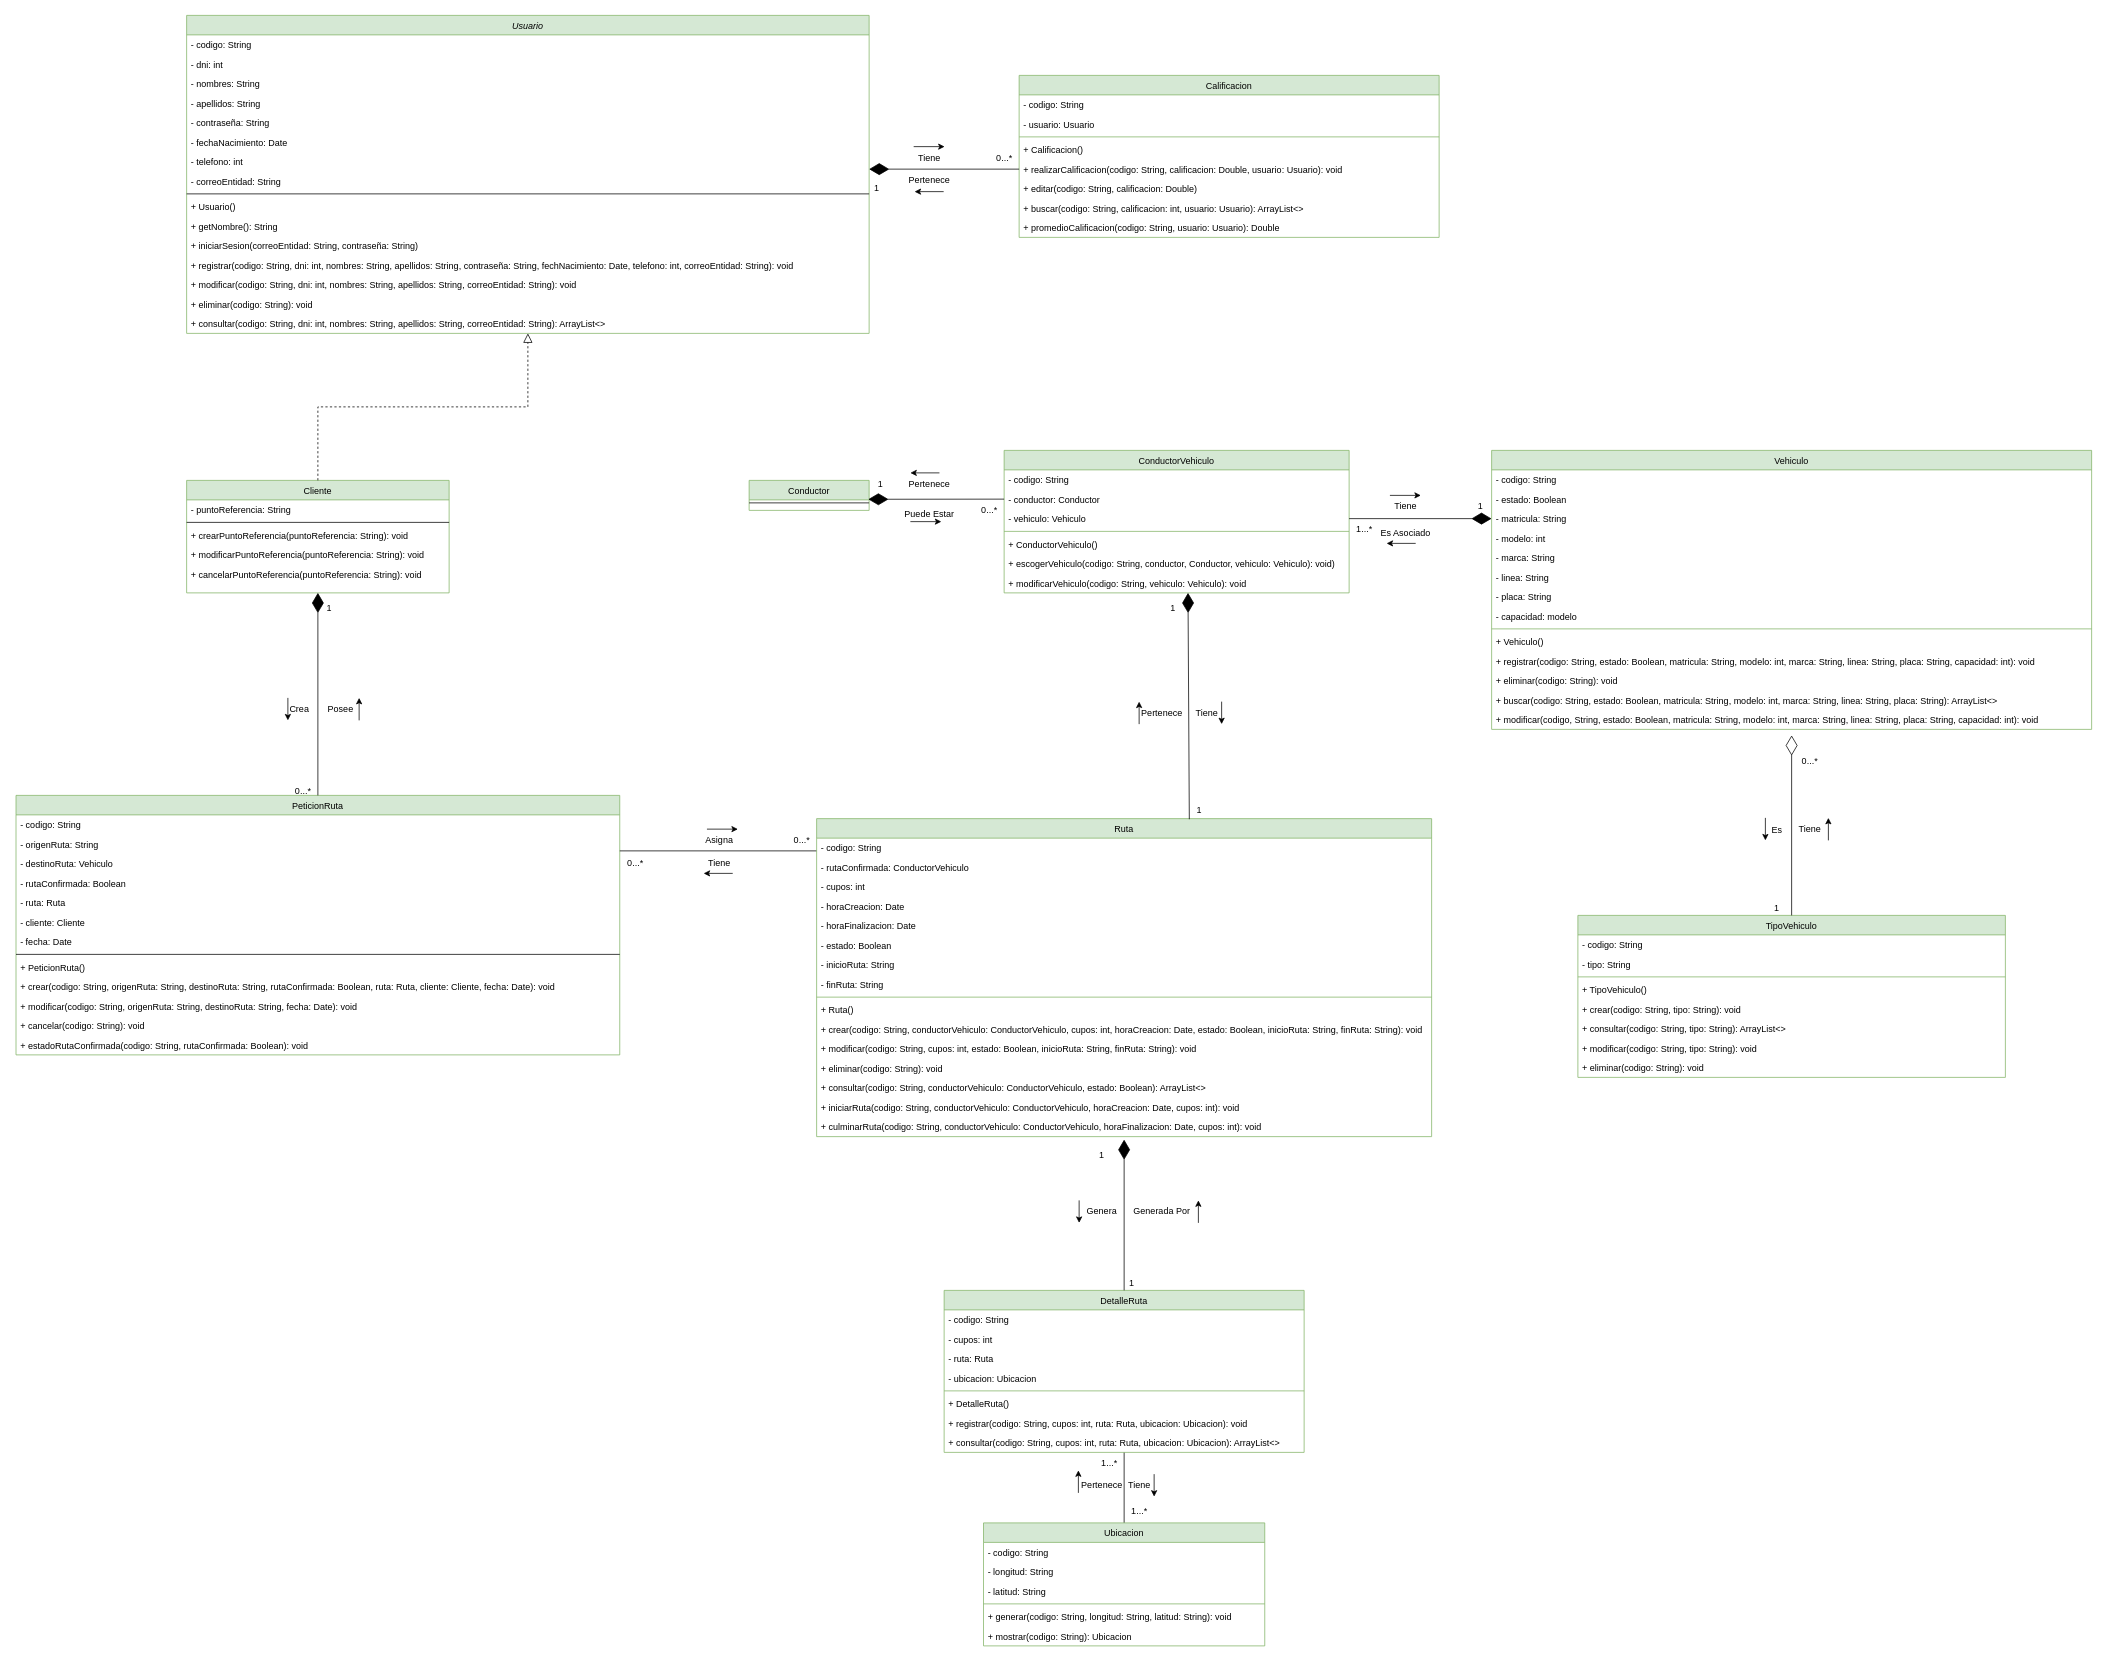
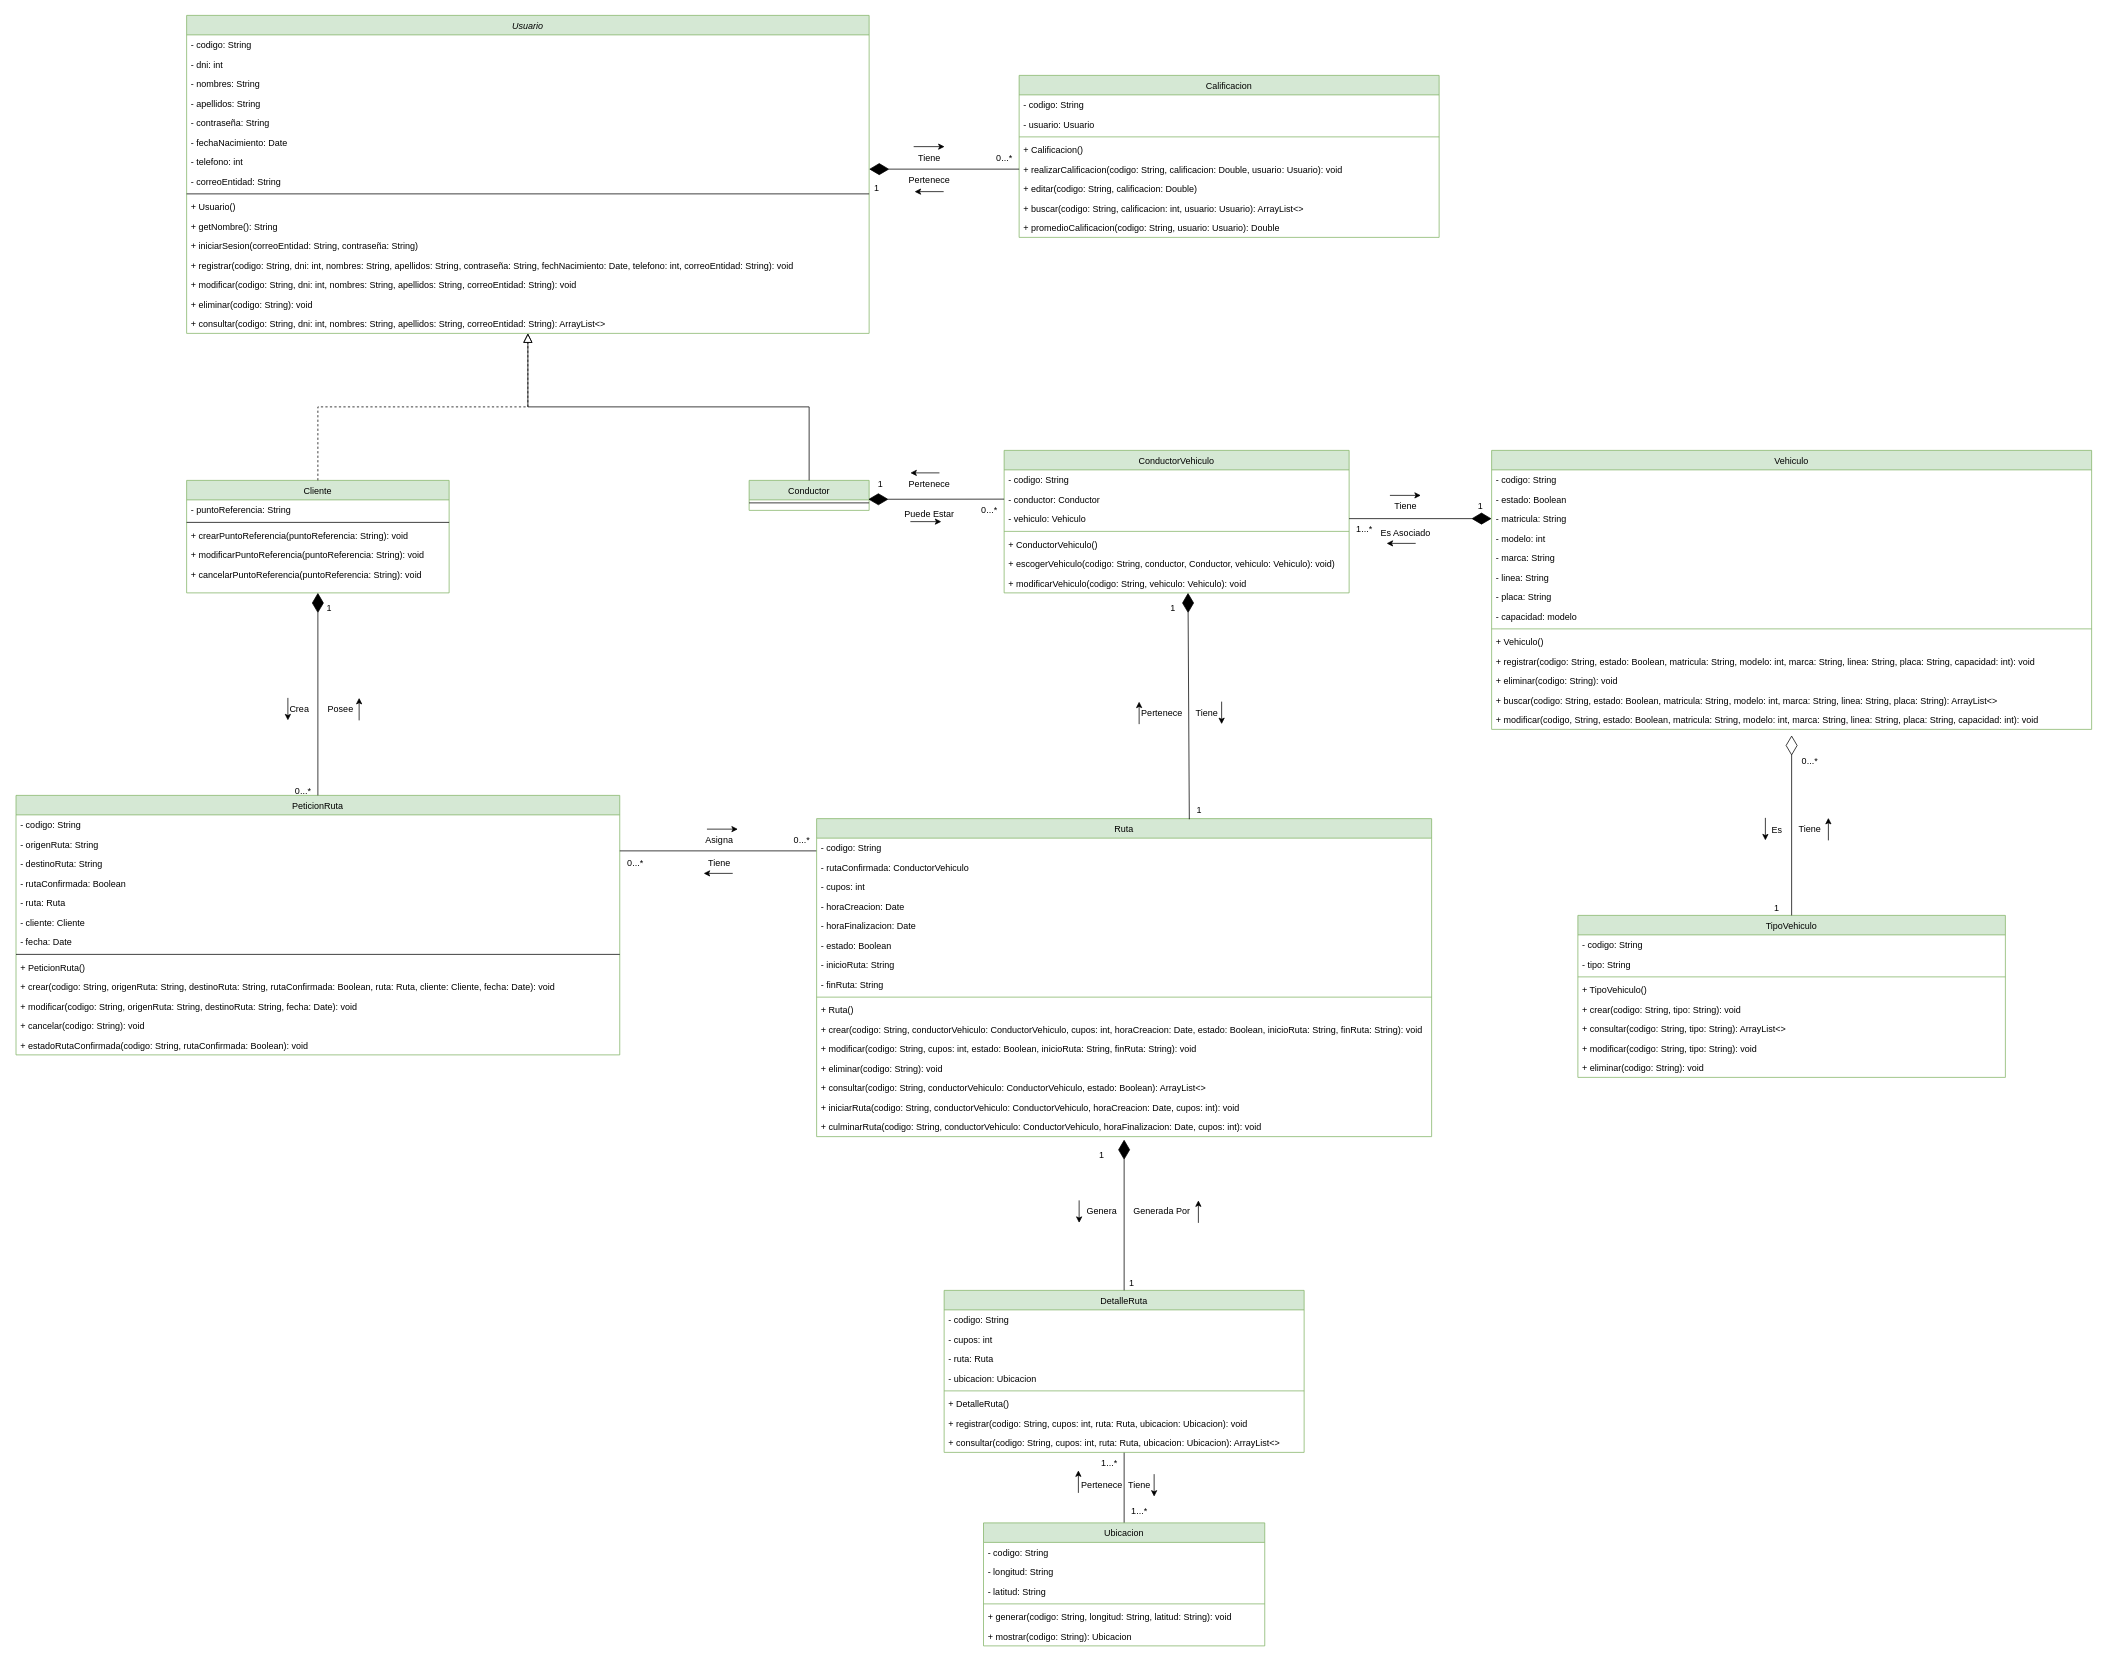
none -> (705, 407)
(71, 864) -> (67, 864)
